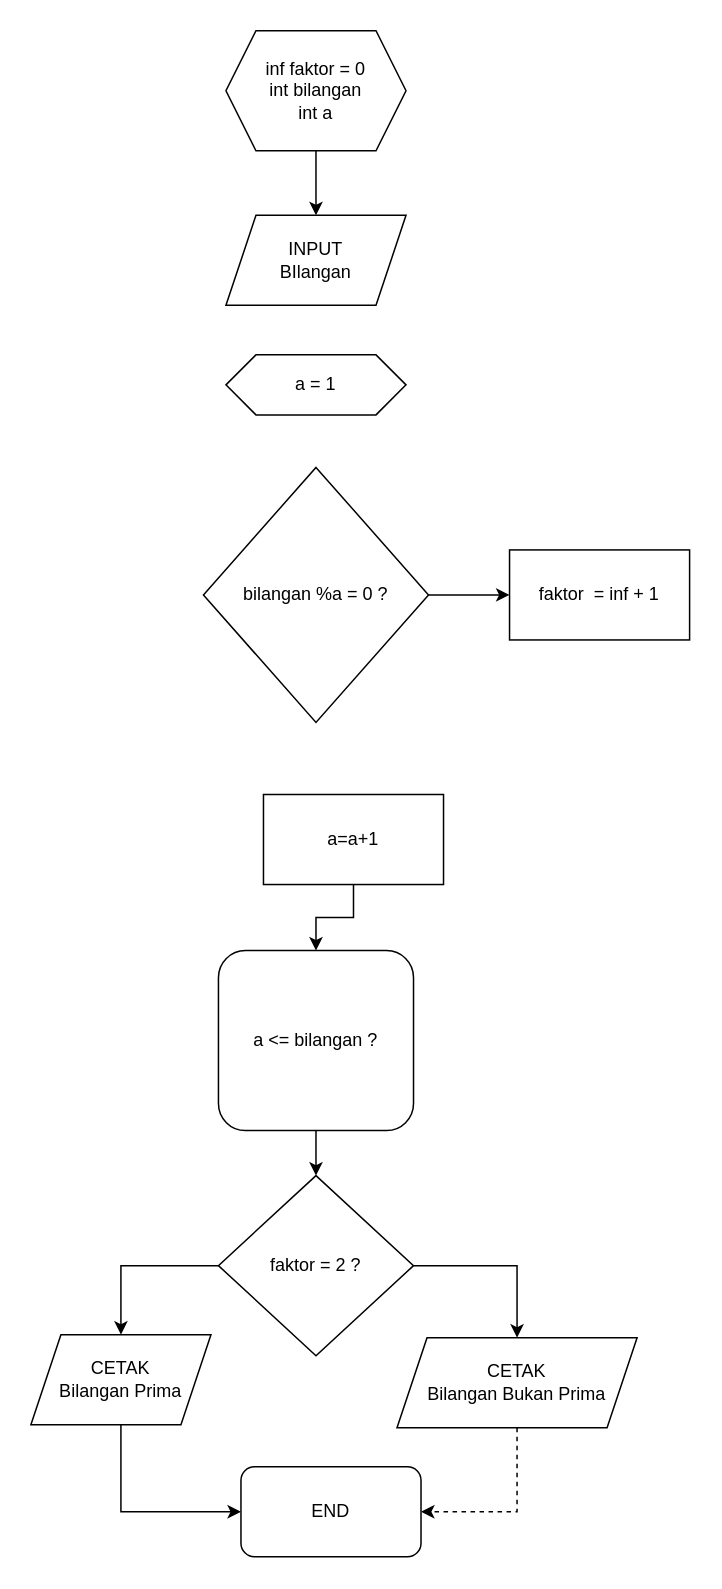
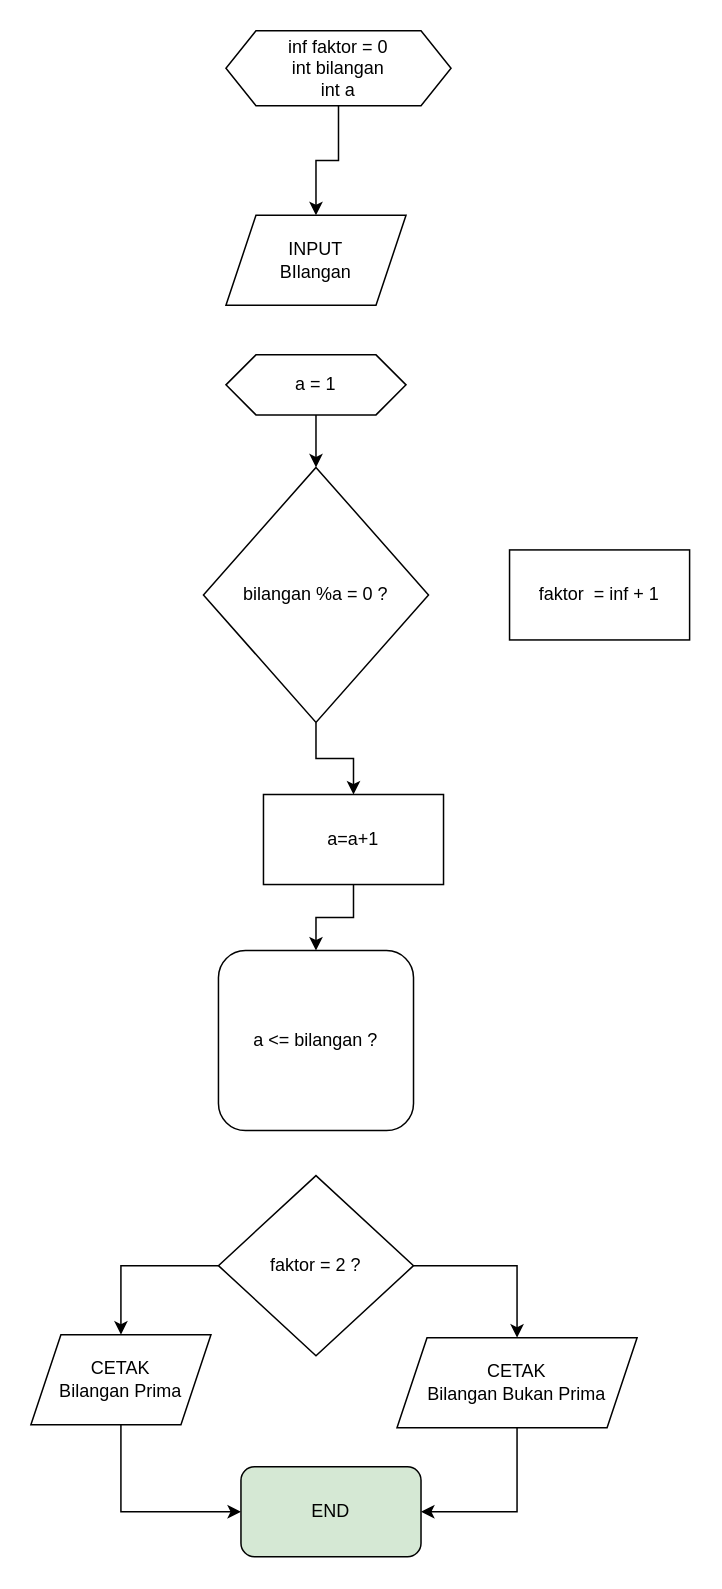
(316, 91) -> (338, 68)
none -> (316, 436)
(463, 595) -> none
none -> (329, 758)
(316, 1147) -> none
(331, 1511) -> (331, 1511)
(515, 1511) -> (515, 1511)
